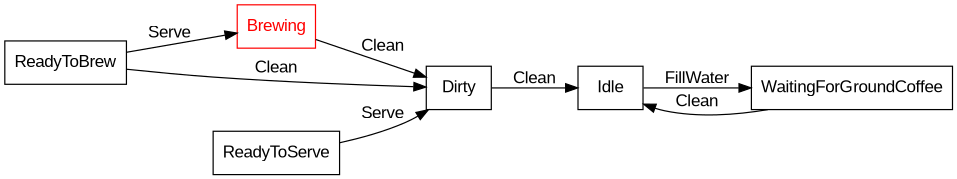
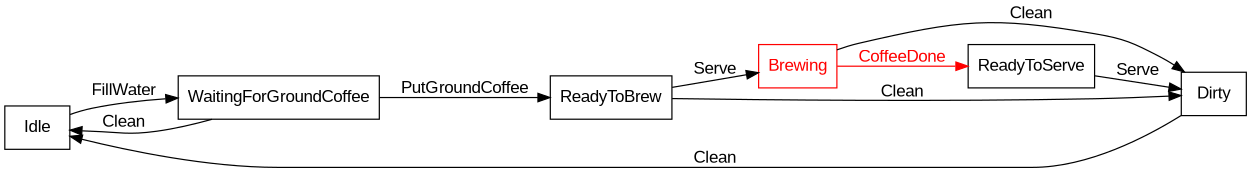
none -> (896, 66)
none -> (459, 98)
